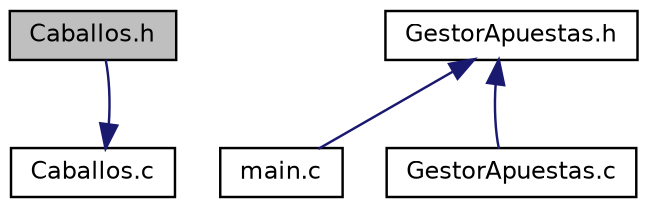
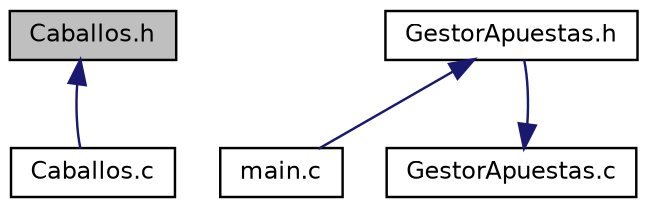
(109, 92) -> (77, 117)
(495, 117) -> (528, 92)
